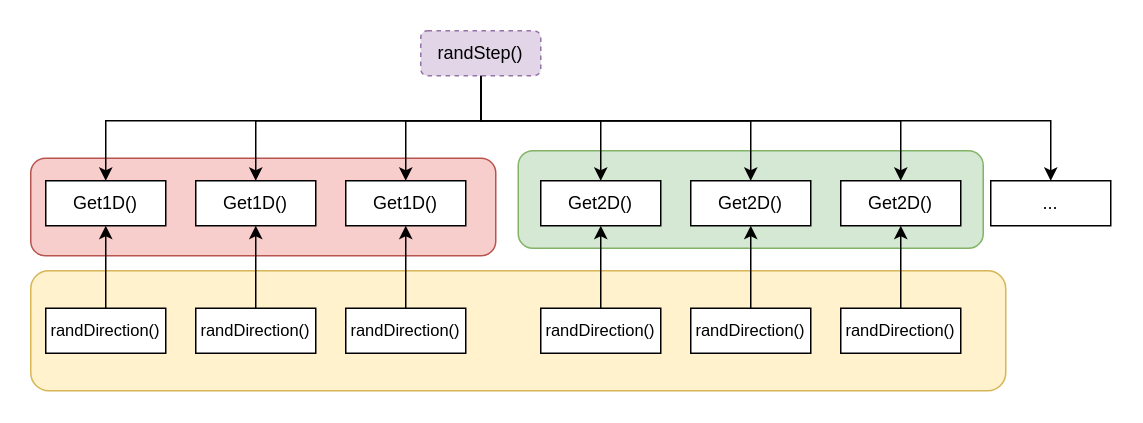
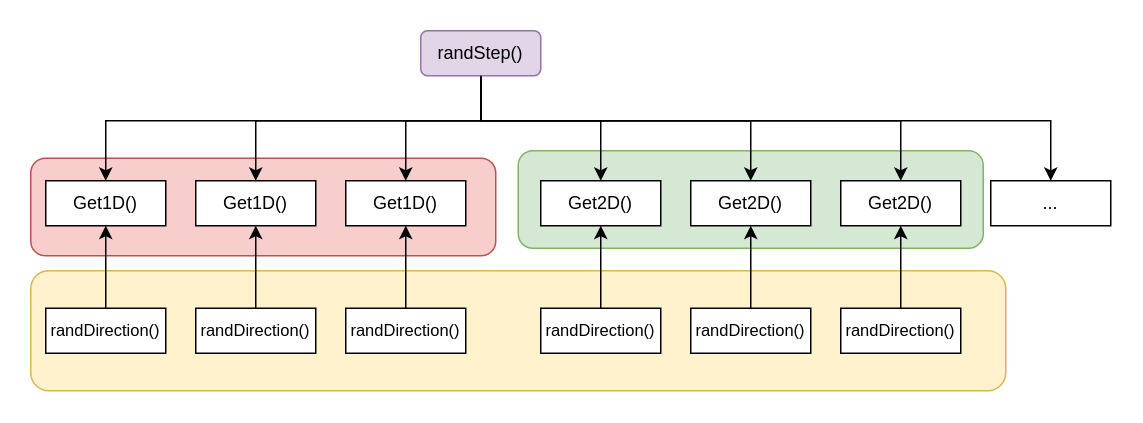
(481, 53) -> (481, 53)
